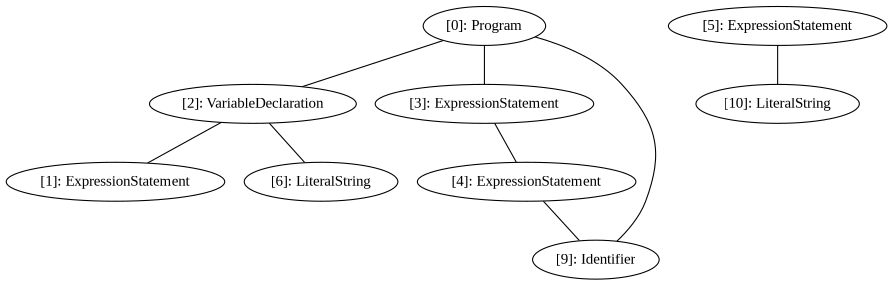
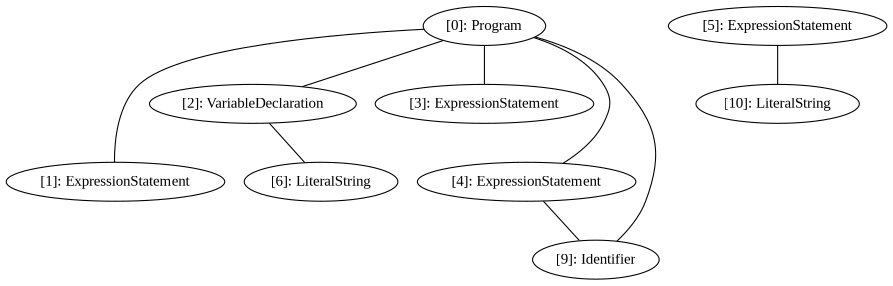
(184, 143) -> (237, 49)
(505, 143) -> (607, 90)
